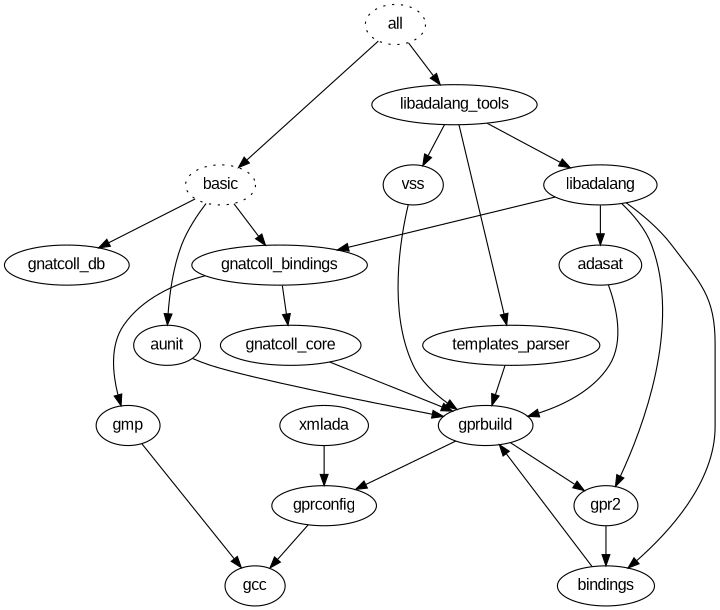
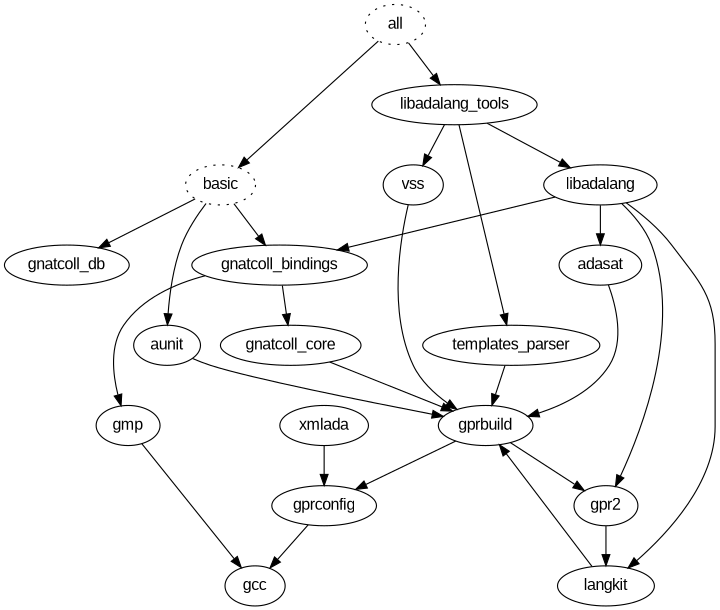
(606, 586) -> (606, 586)
